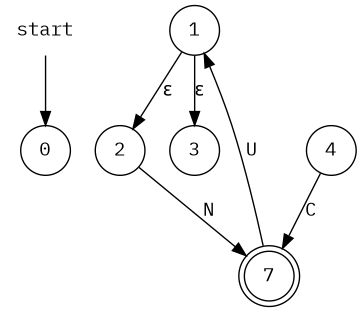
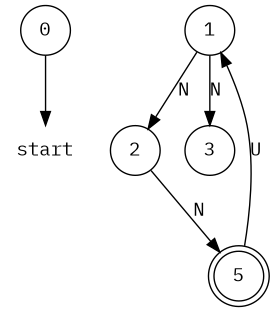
(46, 83) -> (46, 83)
(168, 90) -> (184, 90)
(199, 90) -> (216, 90)
(331, 150) -> none
(269, 276) -> (239, 276)
